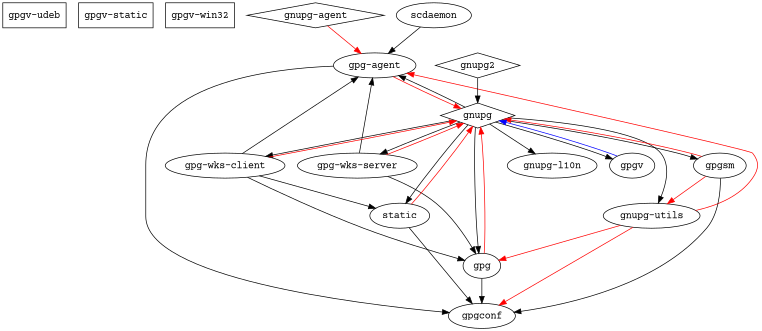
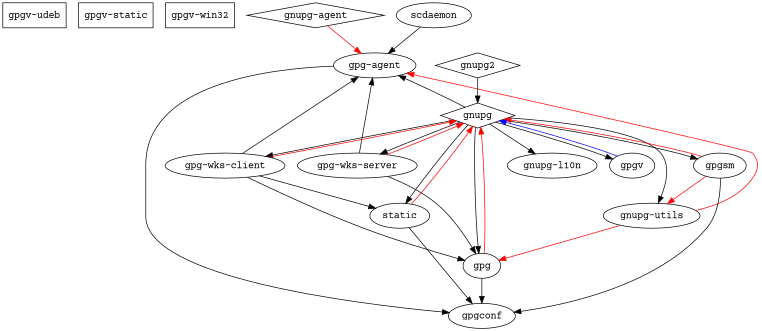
(424, 91) -> none
(569, 264) -> none
